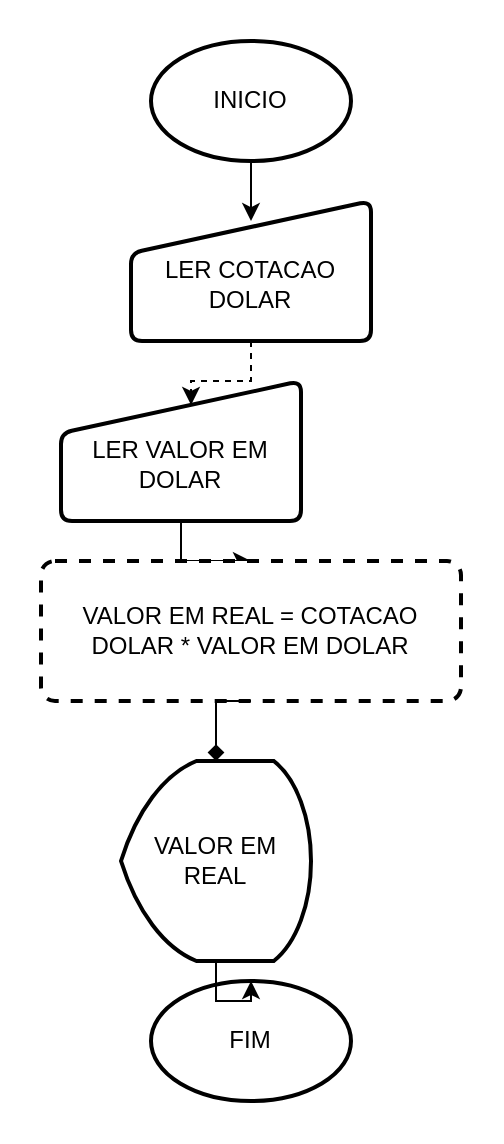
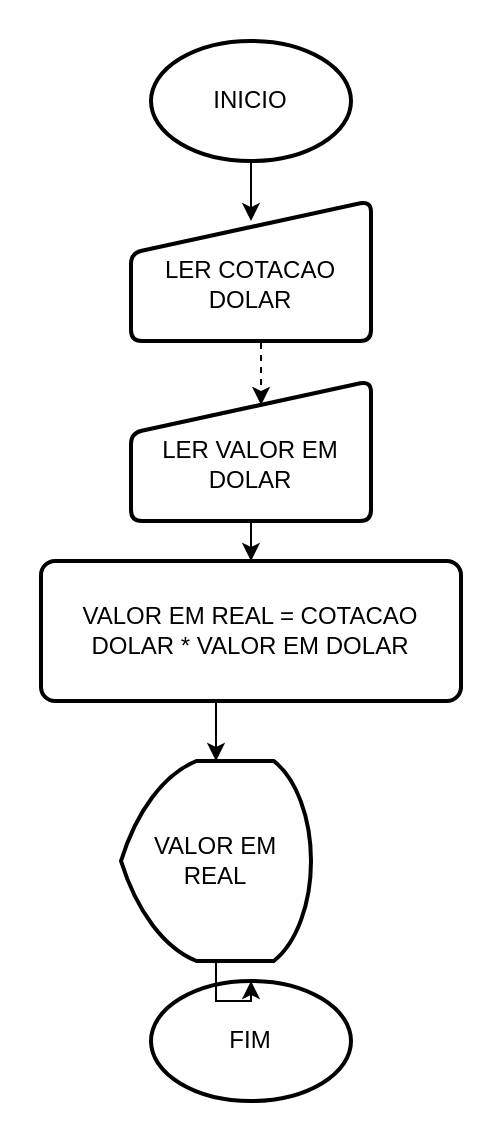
(181, 451) -> (251, 451)
(251, 631) -> (251, 631)
(216, 745) -> (216, 746)
